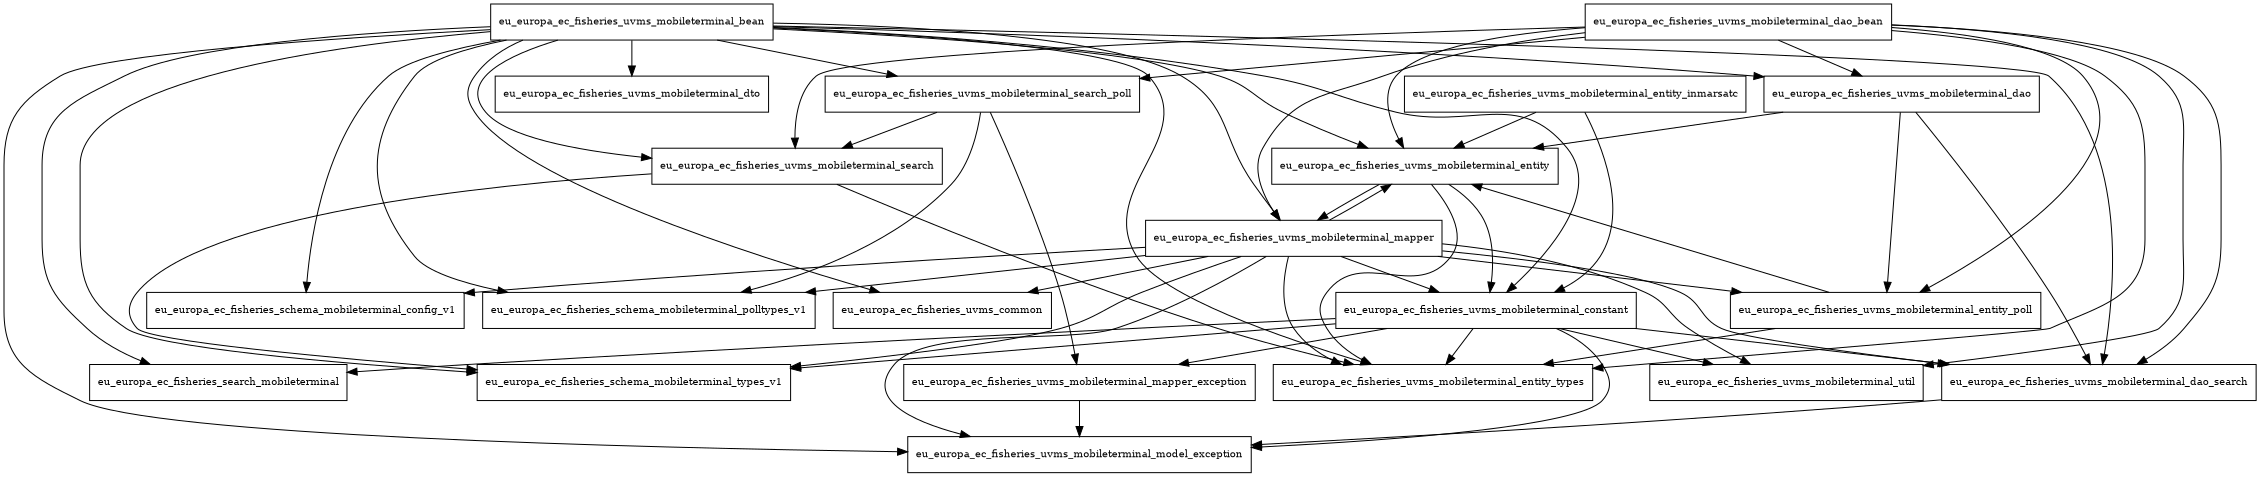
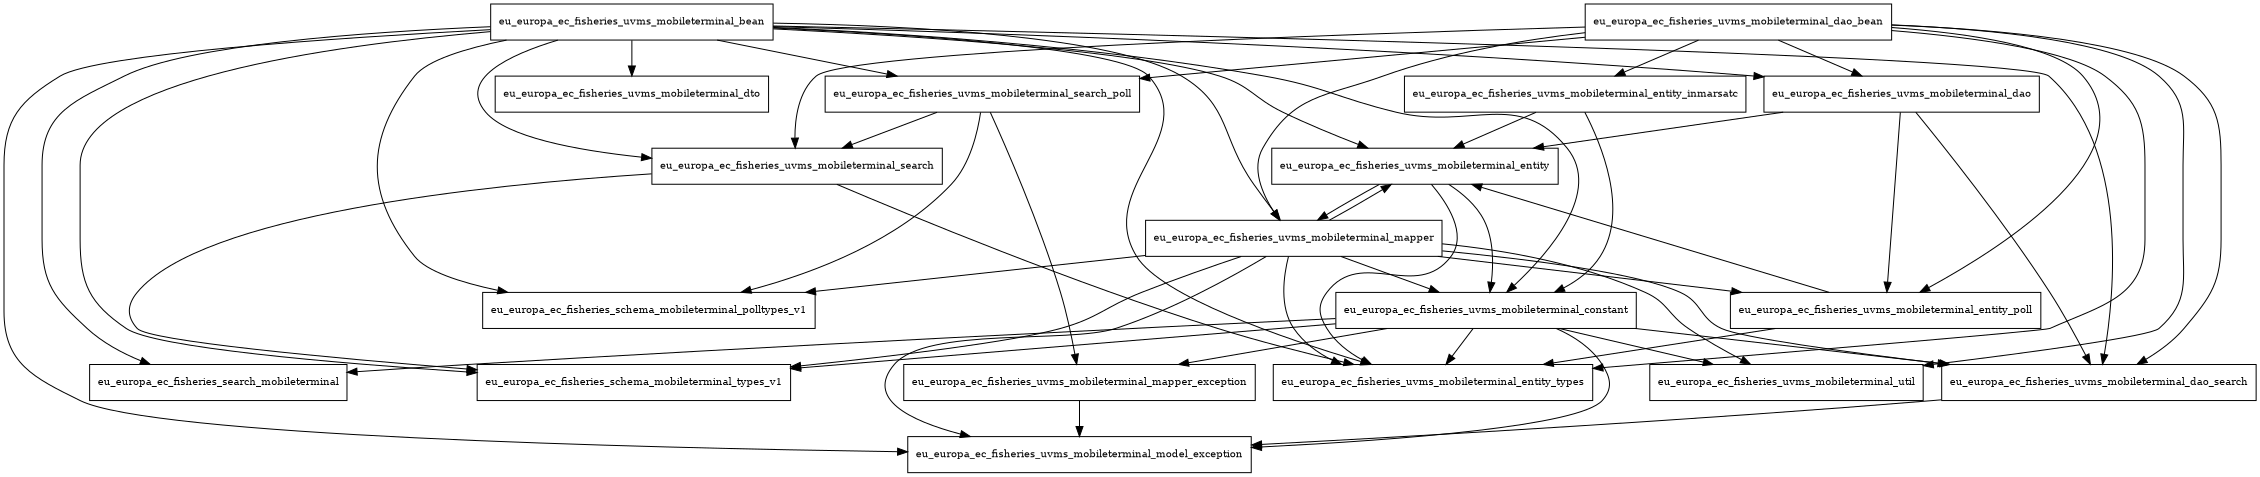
(1493, 39) -> (1660, 57)
(305, 310) -> none
(942, 310) -> none
